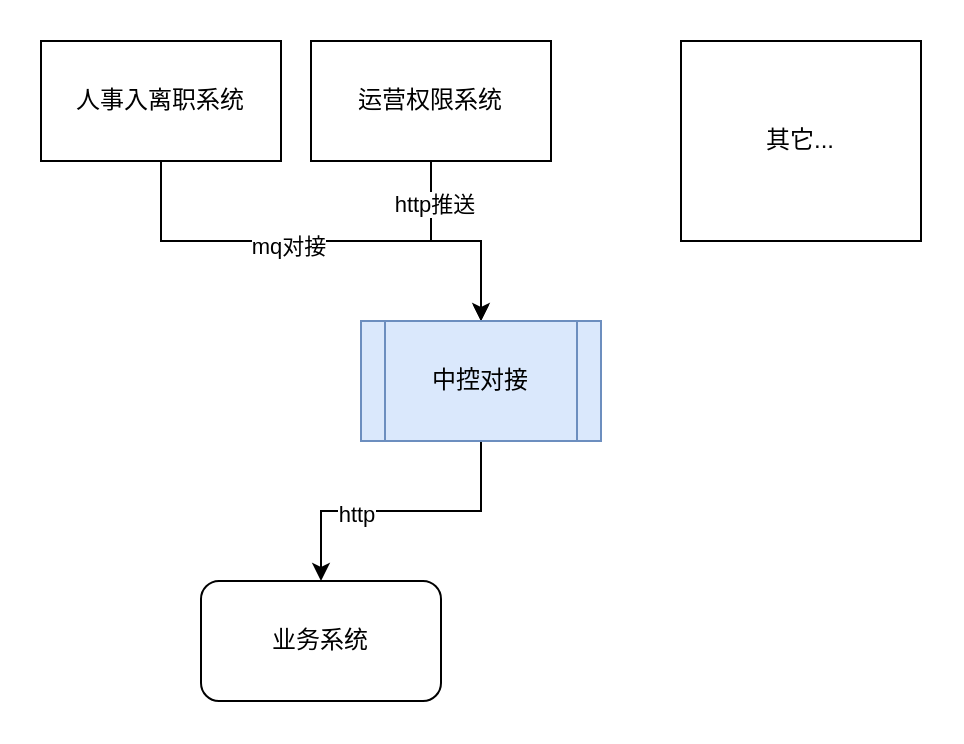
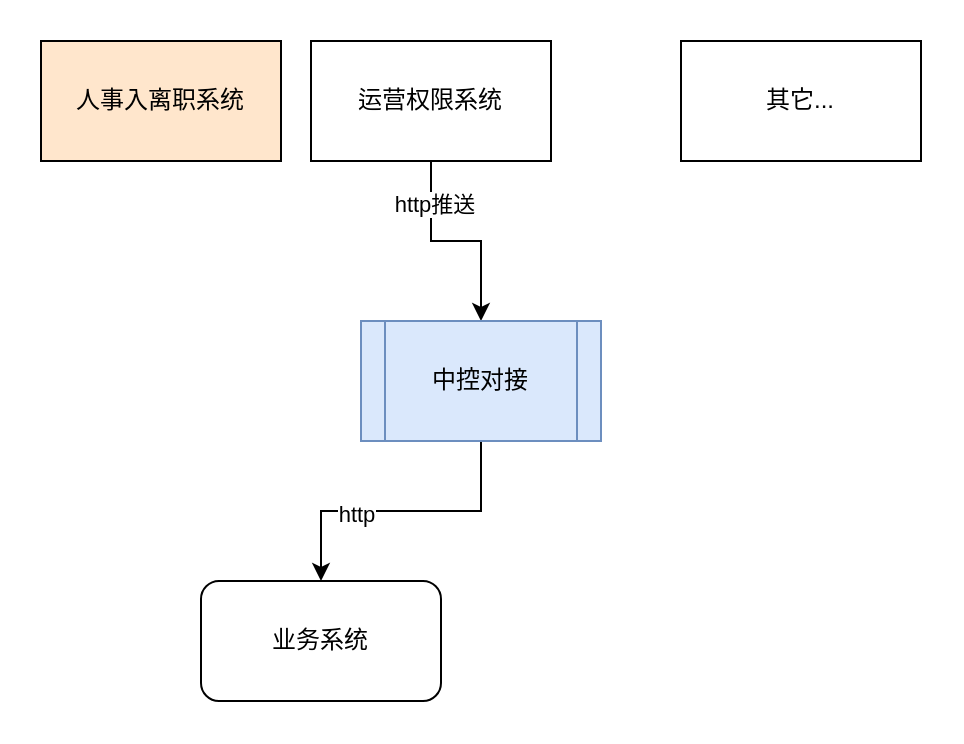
(161, 101) -> (161, 101)
(801, 141) -> (801, 101)
(431, 238) -> (431, 238)
(254, 241) -> none
